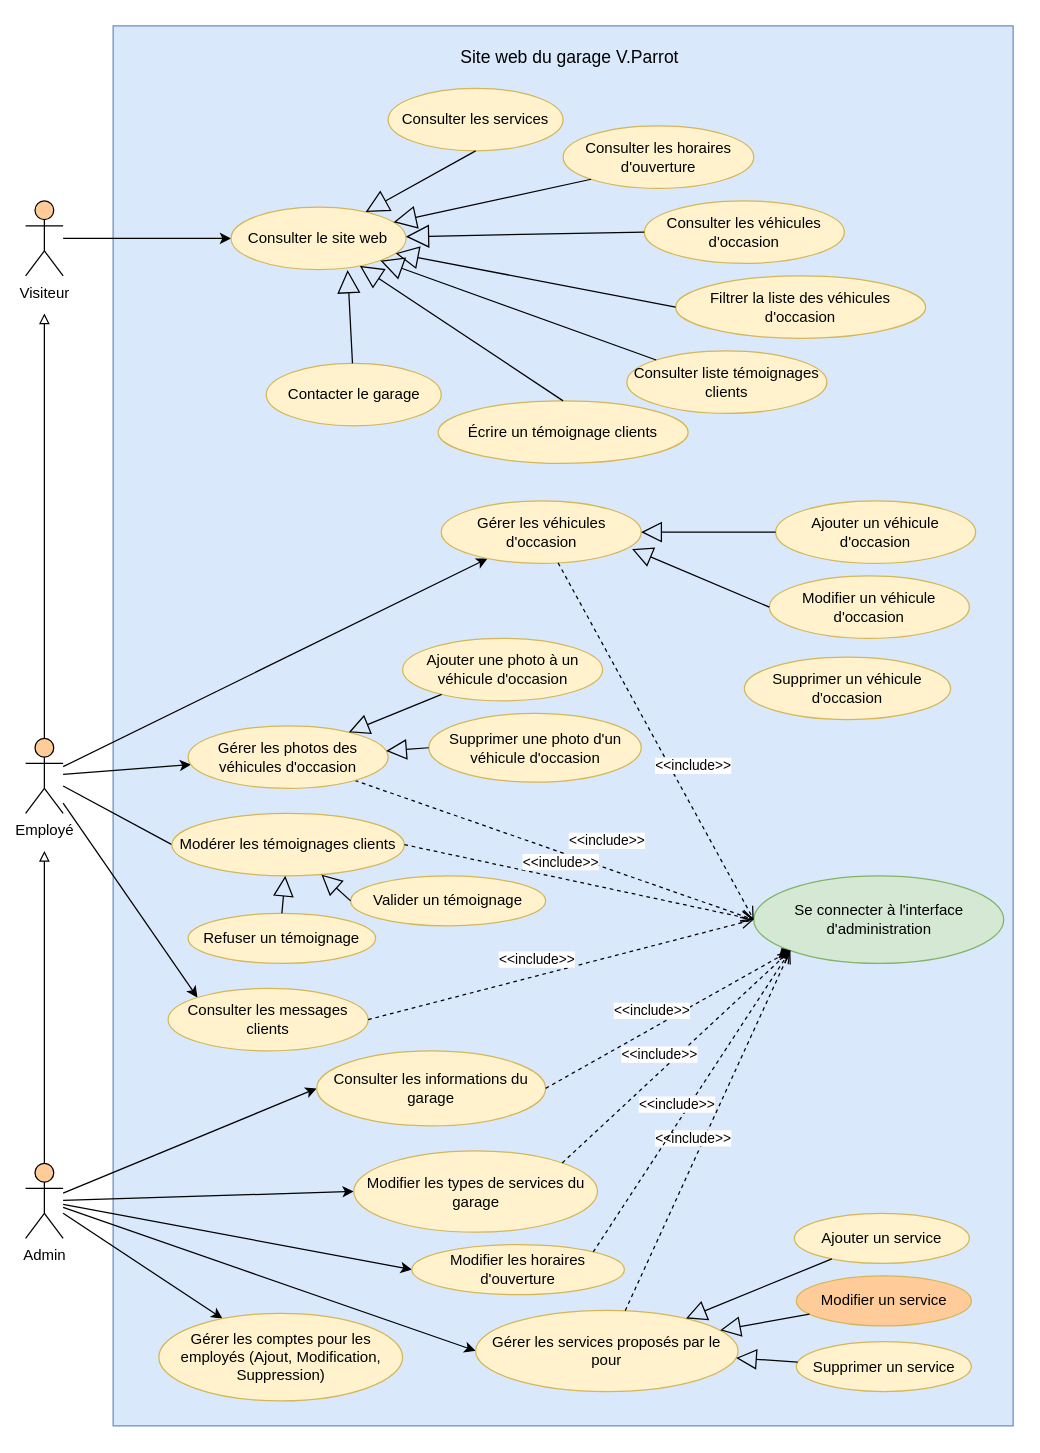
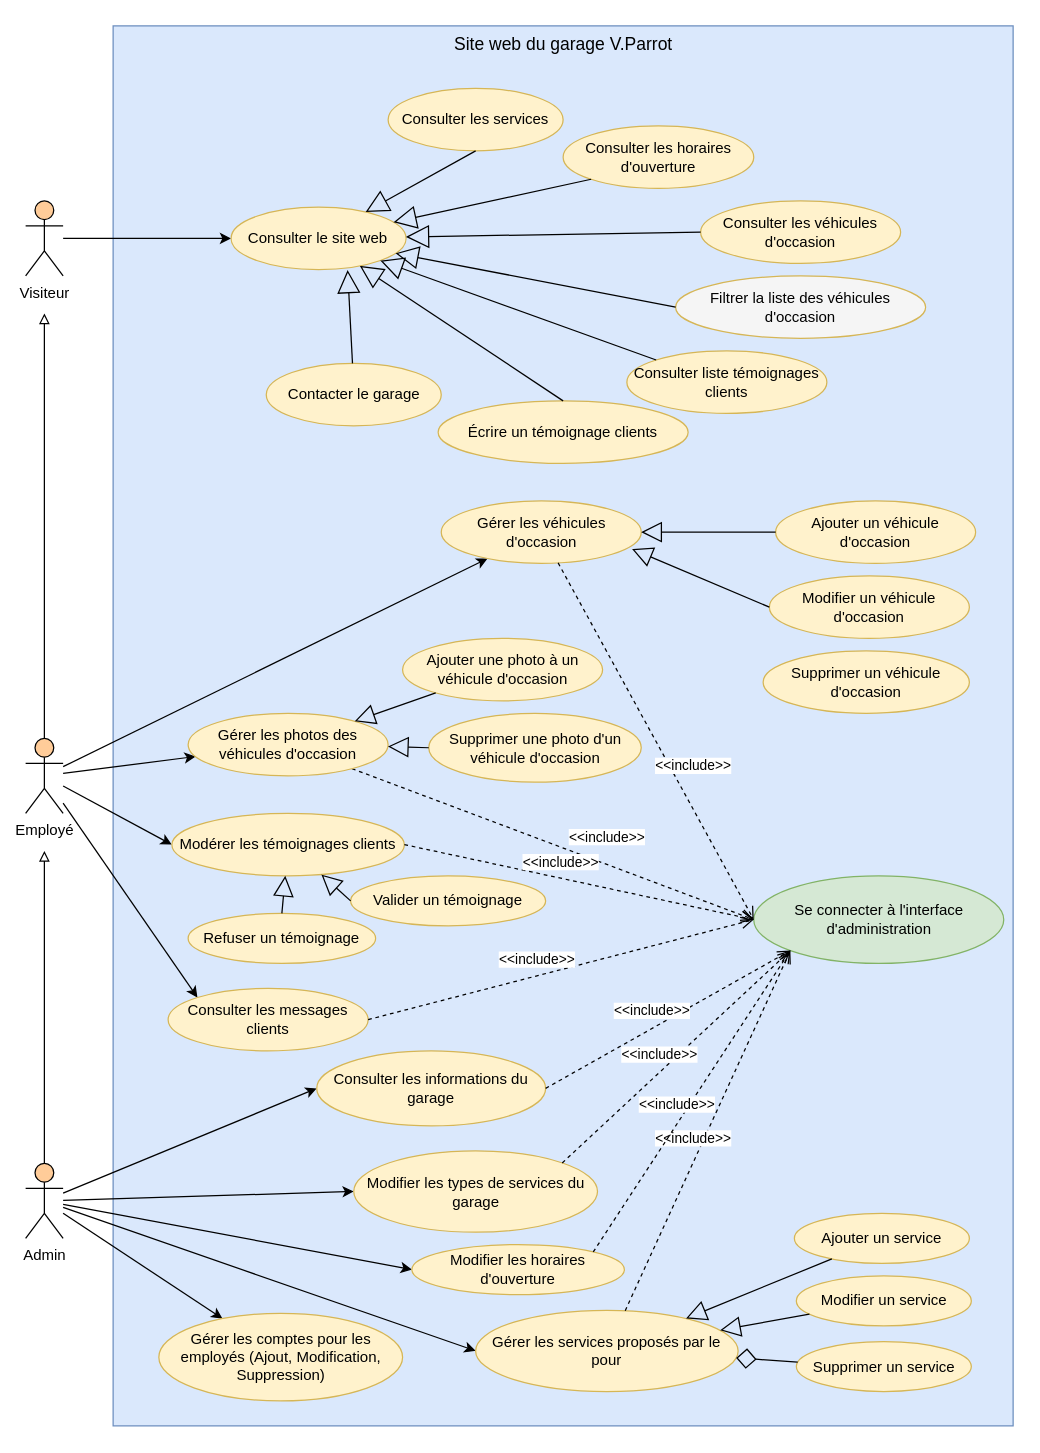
(569, 57) -> (563, 44)
(744, 232) -> (801, 232)
(801, 307) -> (801, 307)
(848, 688) -> (866, 682)
(288, 757) -> (288, 744)
(166, 841) -> (163, 840)
(778, 957) -> (779, 957)
(884, 1301) -> (884, 1301)
(757, 1359) -> (757, 1359)
